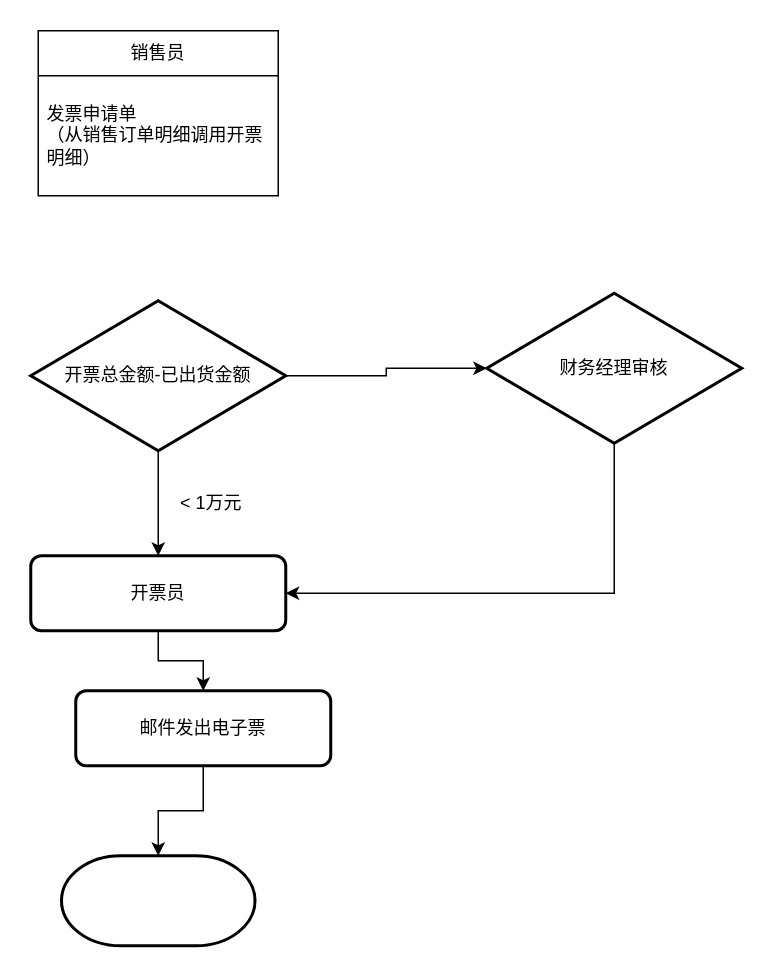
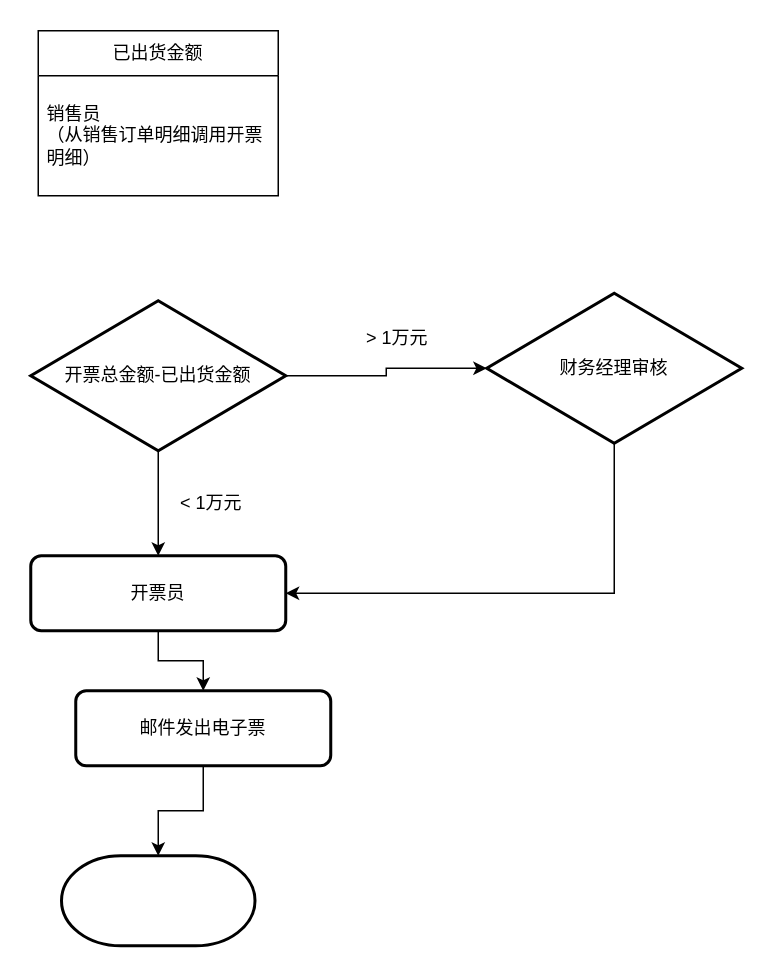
(158, 53) -> (158, 53)
(160, 136) -> (160, 136)
none -> (397, 338)
